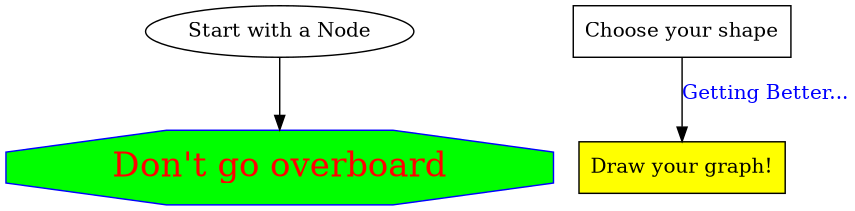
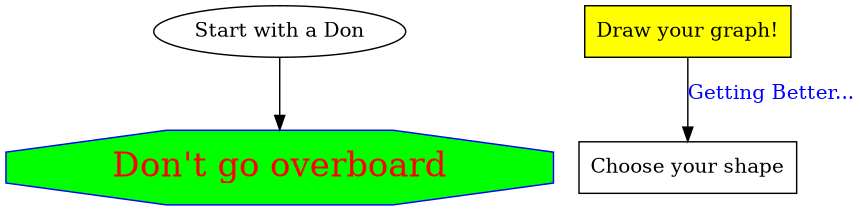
(280, 32) -> (280, 32)
(682, 92) -> (688, 92)
